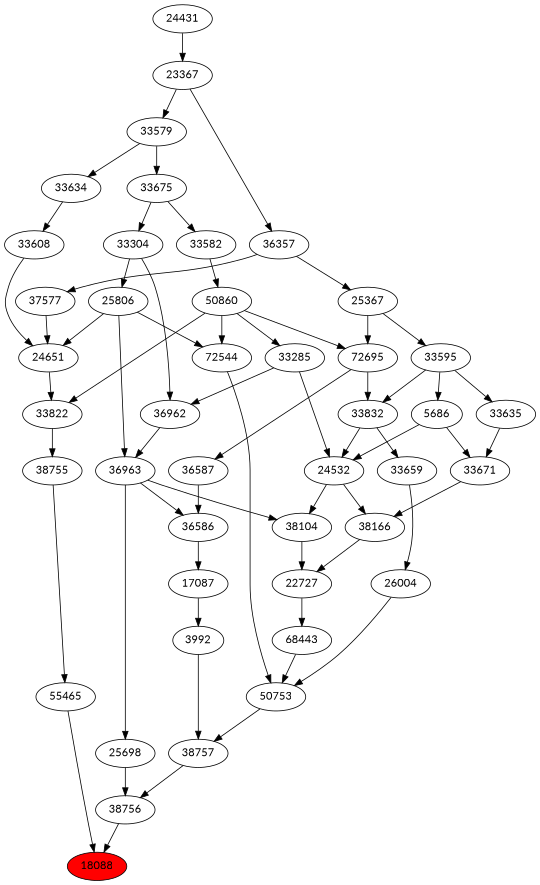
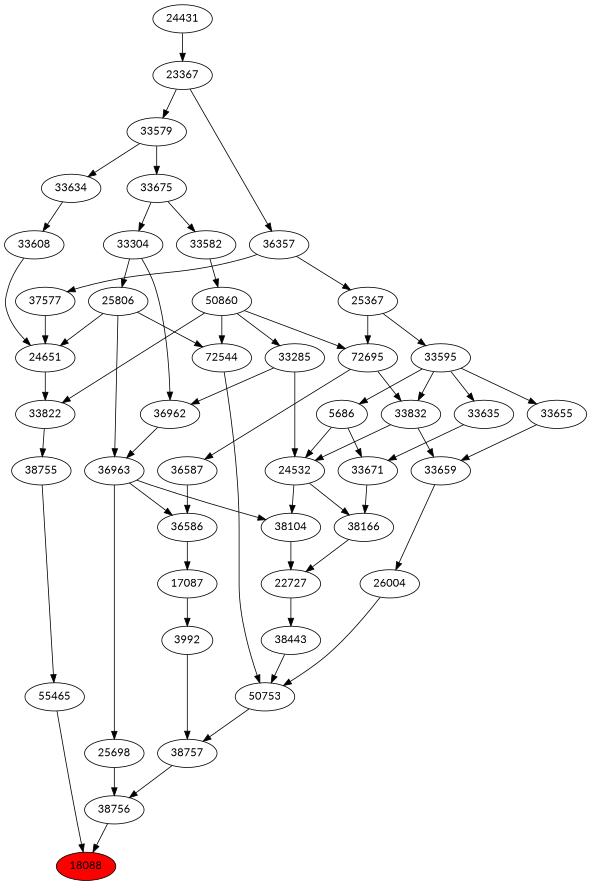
none -> (557, 414)
(302, 640) -> (291, 640)
